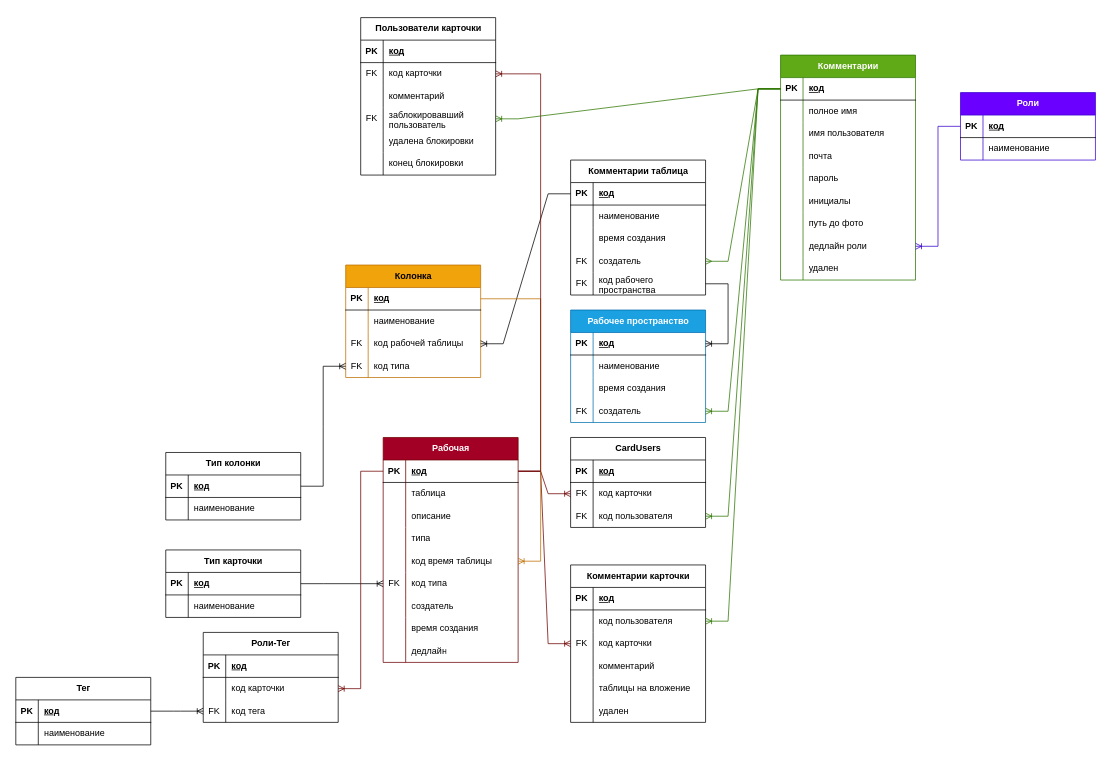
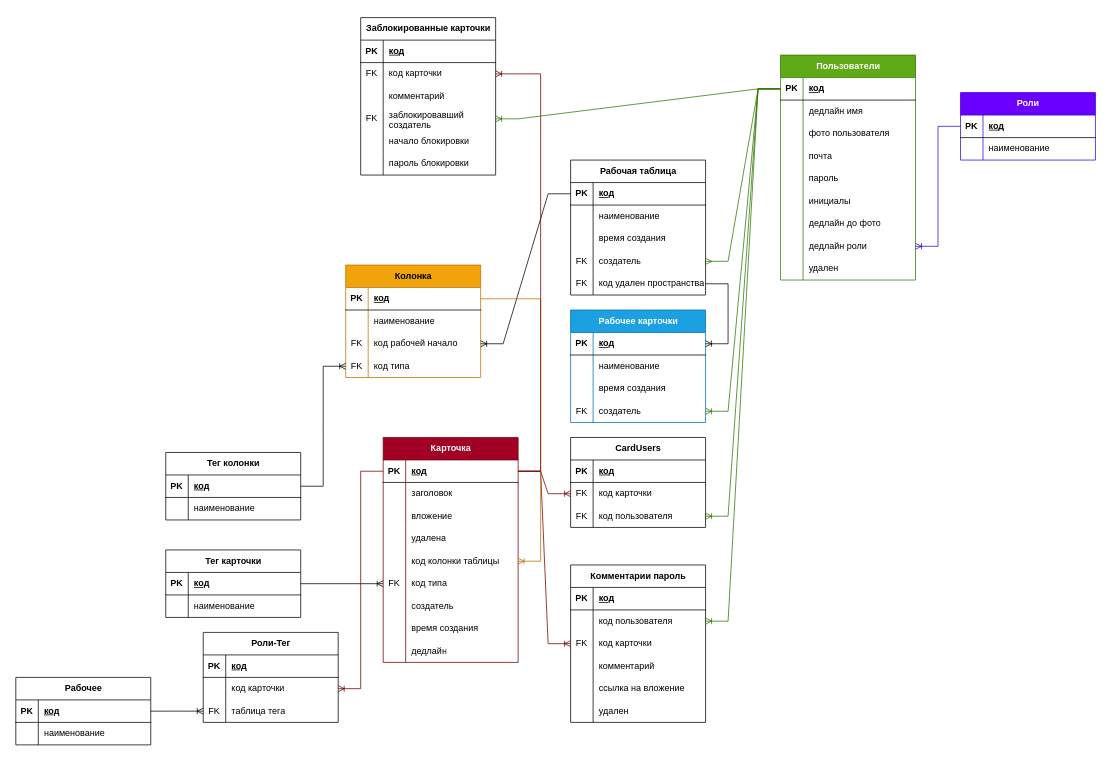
(428, 29) -> (428, 29)
(848, 66) -> (848, 66)
(833, 111) -> (835, 111)
(442, 119) -> (442, 119)
(848, 134) -> (851, 134)
(433, 141) -> (431, 141)
(428, 164) -> (431, 164)
(638, 171) -> (638, 171)
(837, 224) -> (844, 224)
(652, 284) -> (652, 284)
(638, 321) -> (638, 321)
(419, 344) -> (417, 344)
(451, 449) -> (451, 449)
(233, 464) -> (233, 464)
(429, 494) -> (434, 494)
(432, 516) -> (432, 516)
(421, 539) -> (429, 539)
(233, 561) -> (233, 561)
(452, 561) -> (457, 561)
(638, 576) -> (638, 576)
(83, 689) -> (83, 689)
(644, 689) -> (642, 689)
(250, 711) -> (260, 711)
